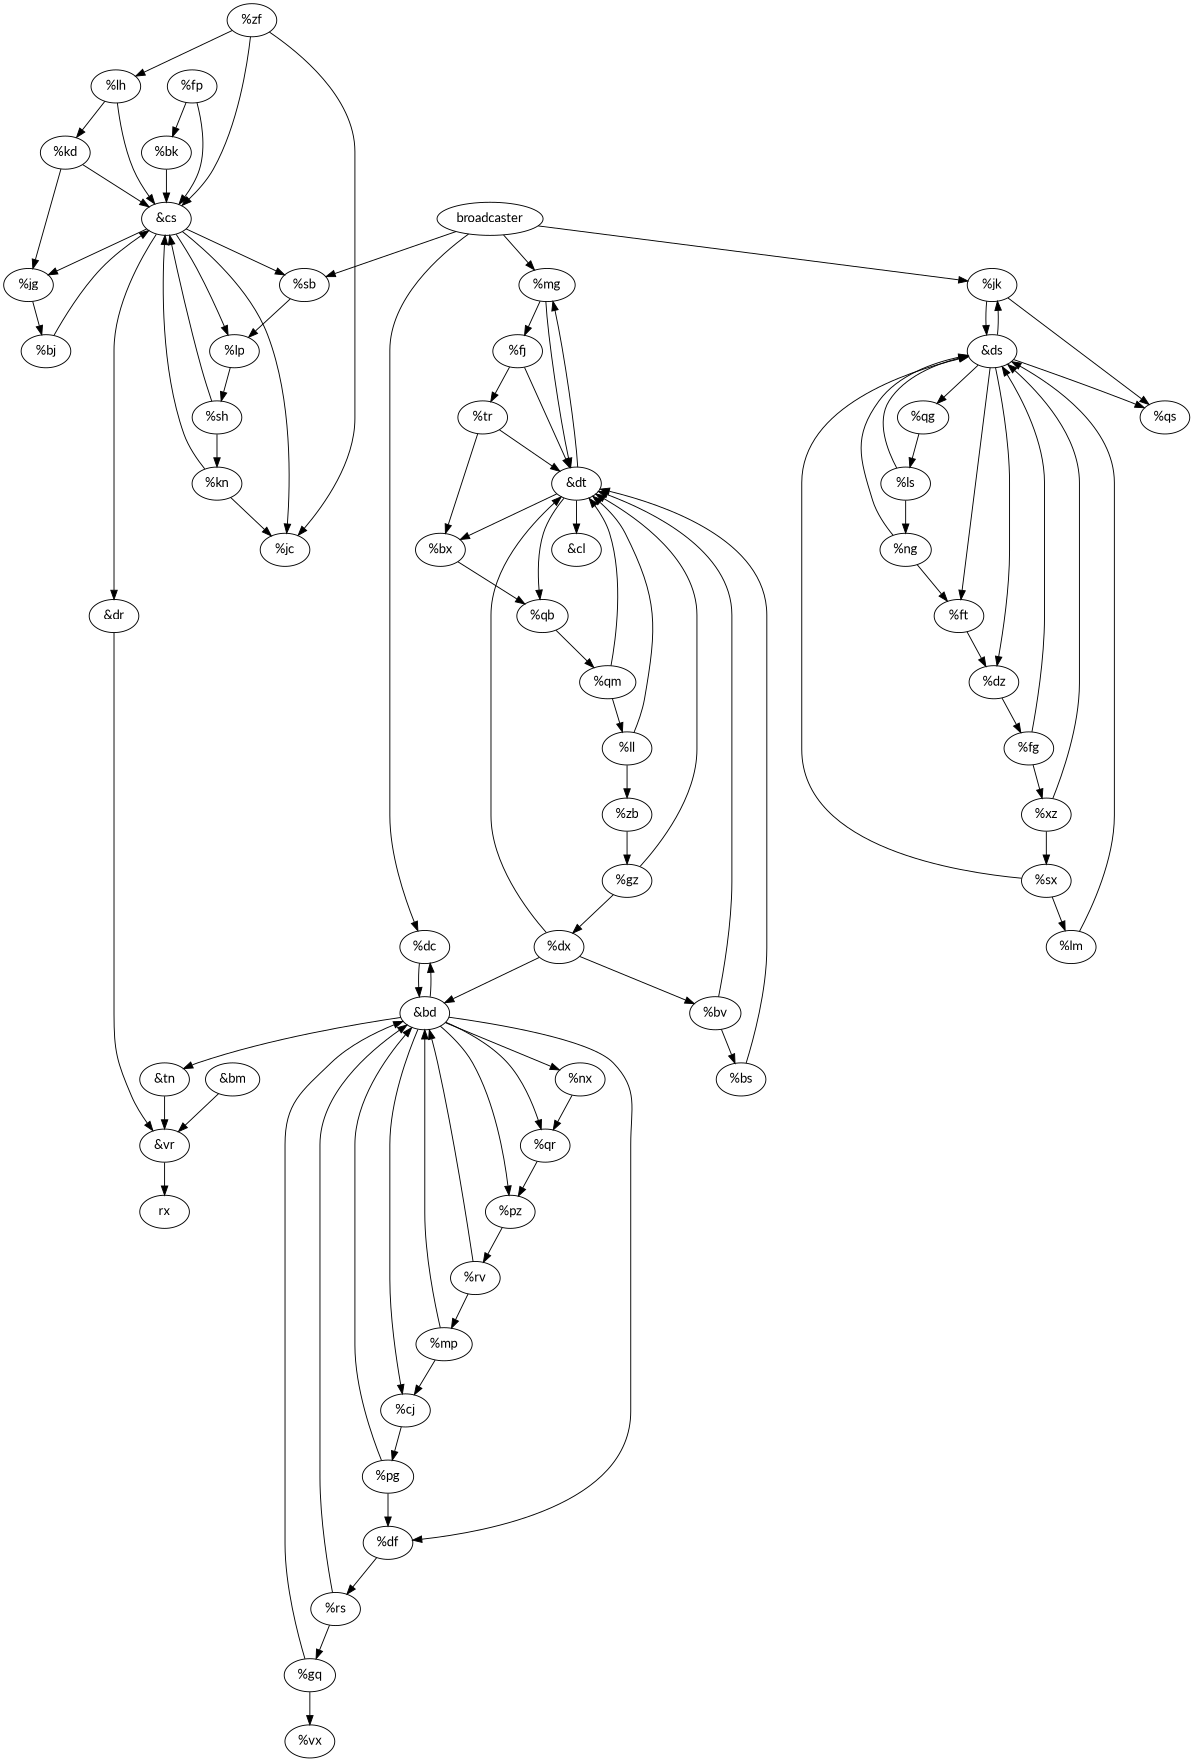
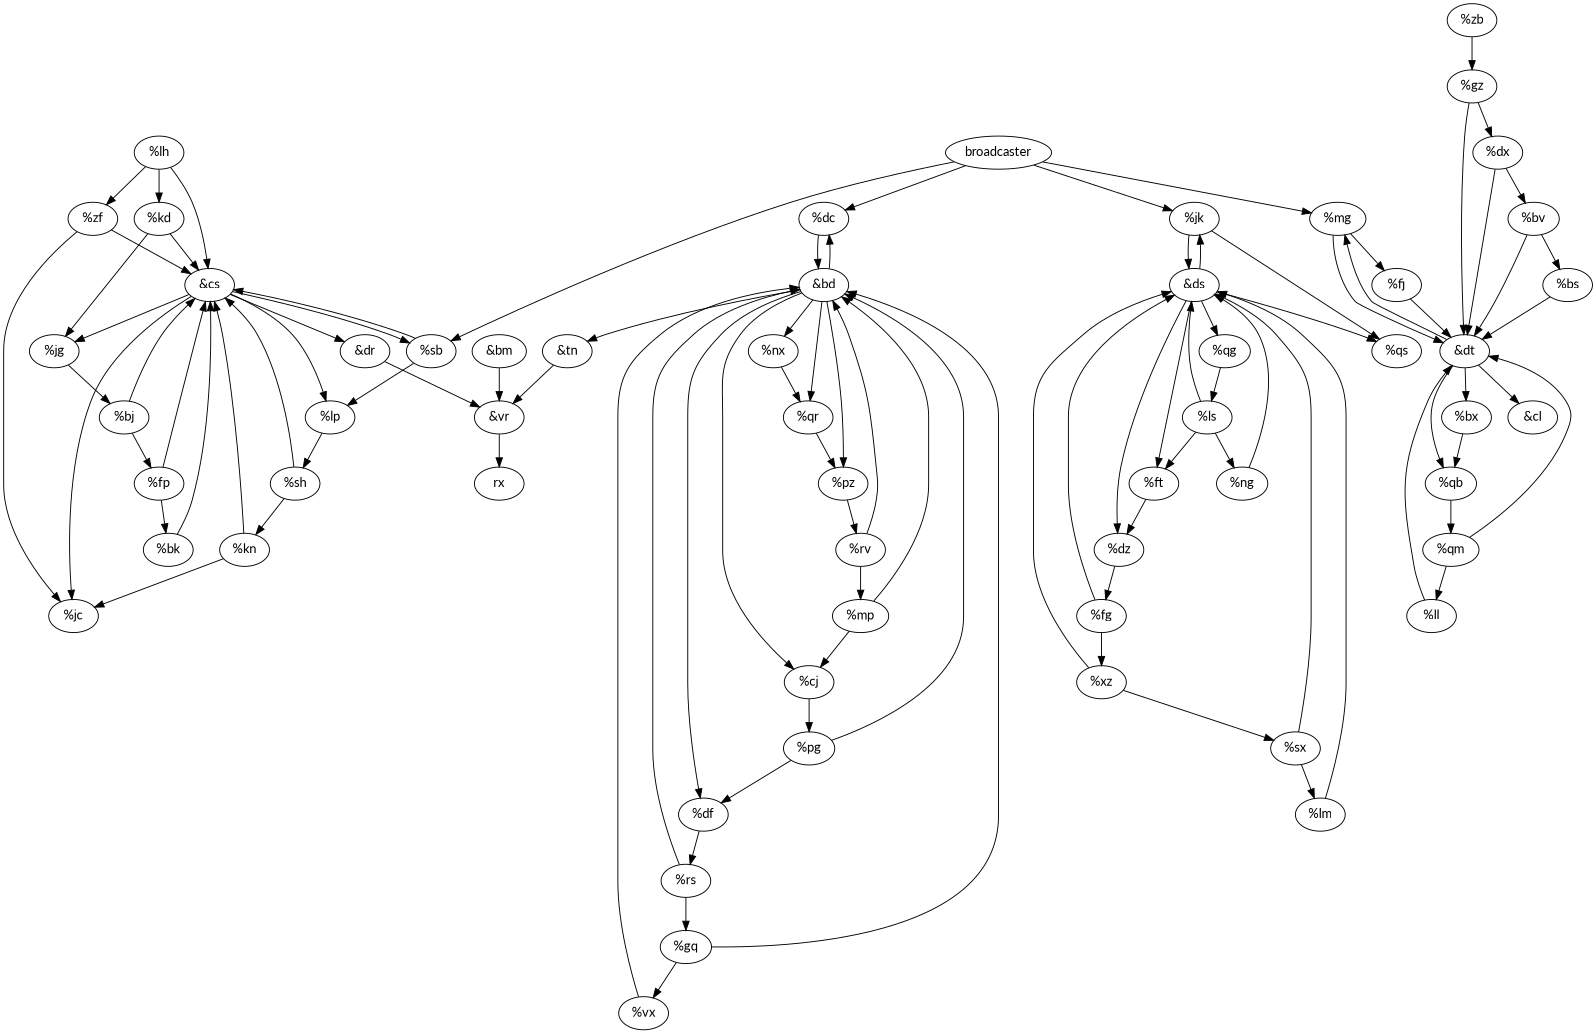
(188, 51) -> (129, 182)
none -> (330, 311)
(483, 417) -> none
none -> (139, 446)
(929, 579) -> (1184, 447)
(627, 777) -> none
(496, 978) -> (618, 590)
